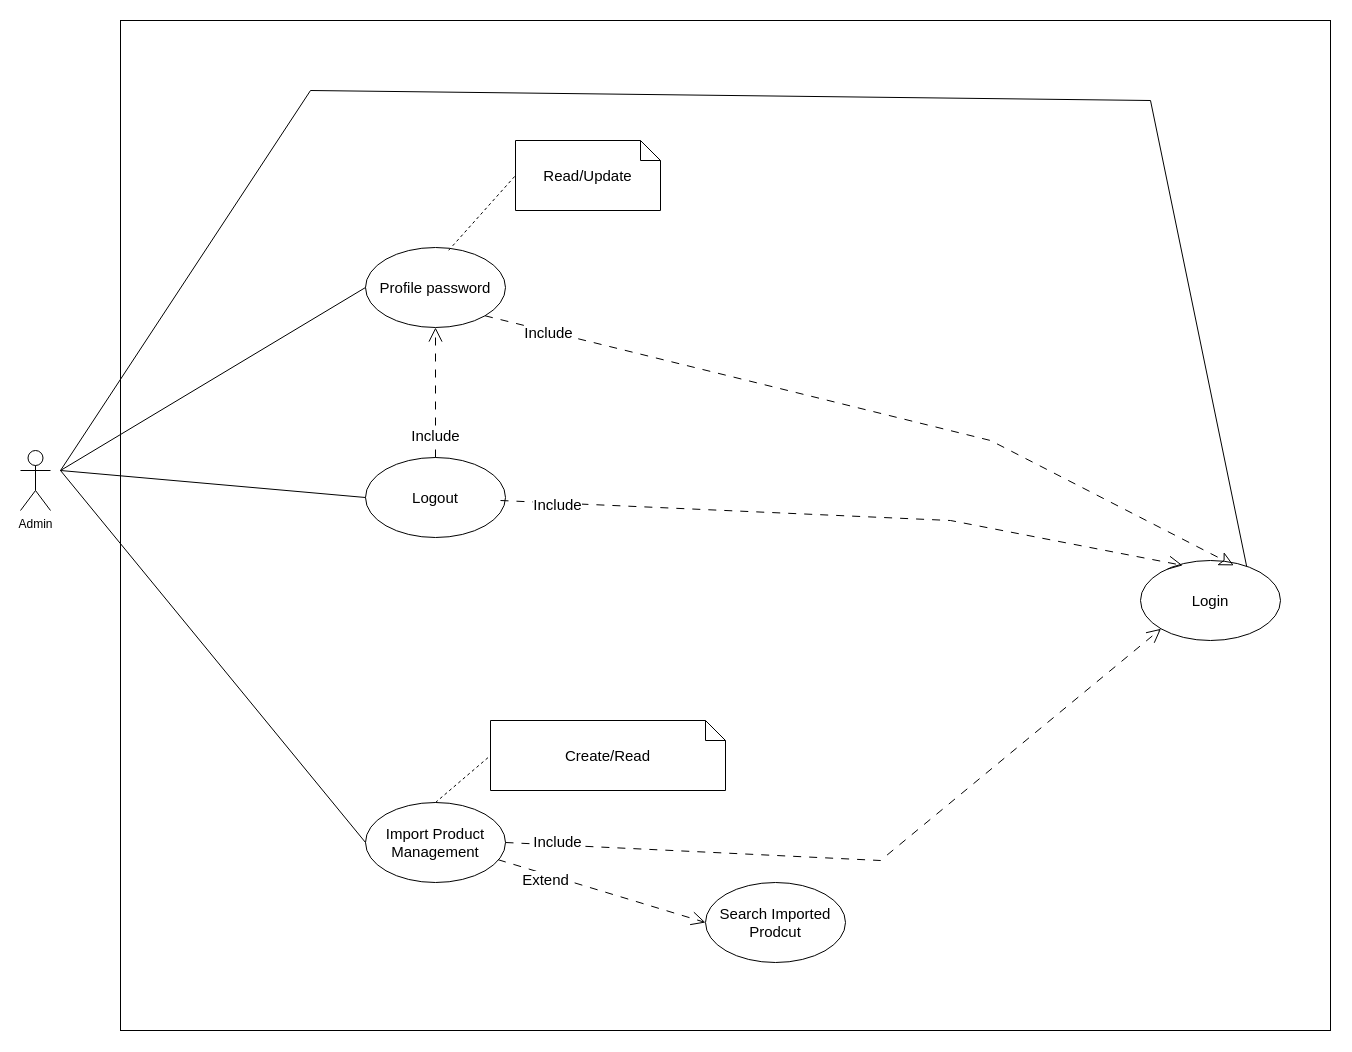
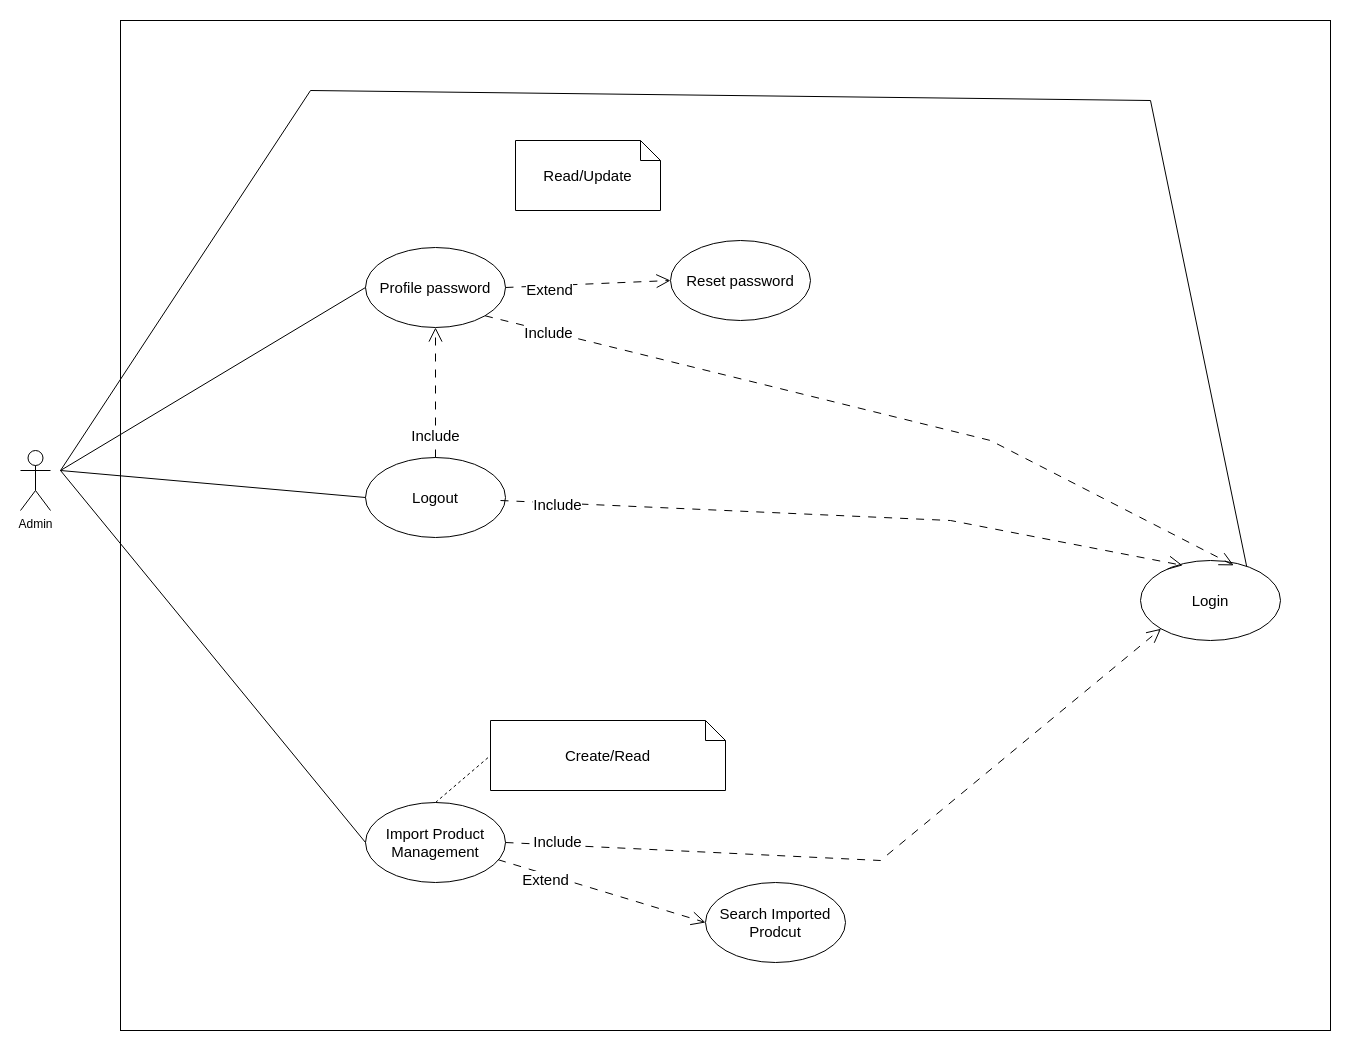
(481, 214) -> none
none -> (741, 281)
none -> (587, 284)
(1222, 560) -> (1226, 562)
